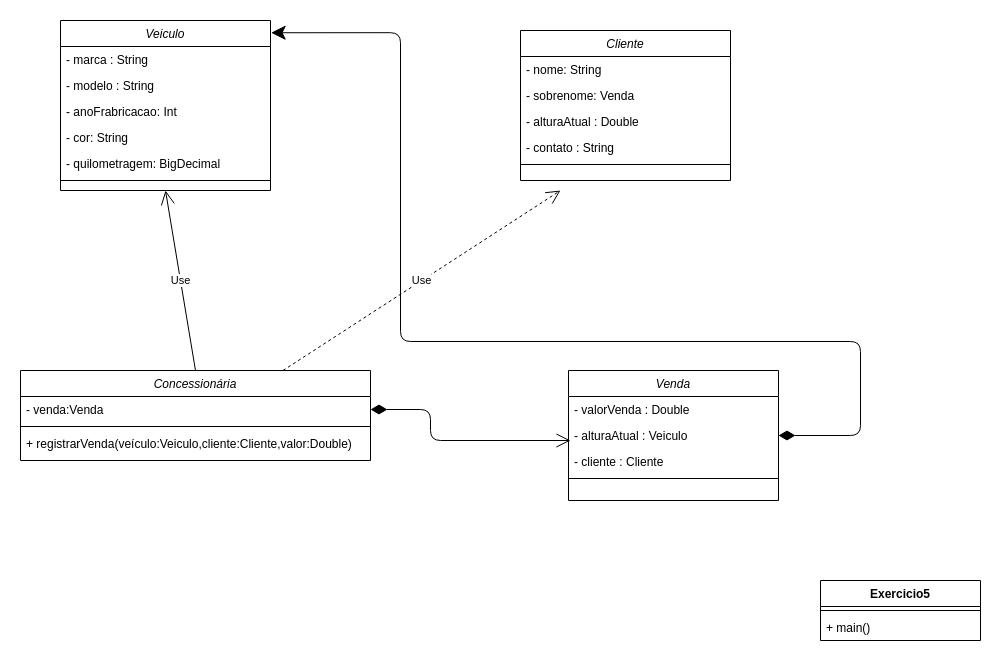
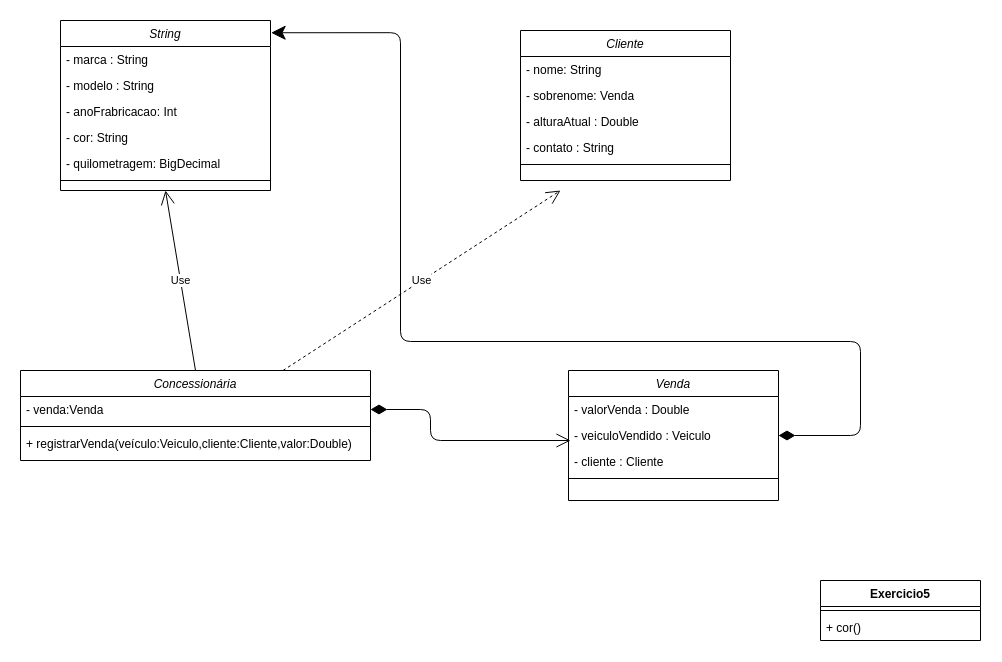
(165, 34) -> (165, 34)
(639, 436) -> (647, 436)
(850, 628) -> (848, 628)
